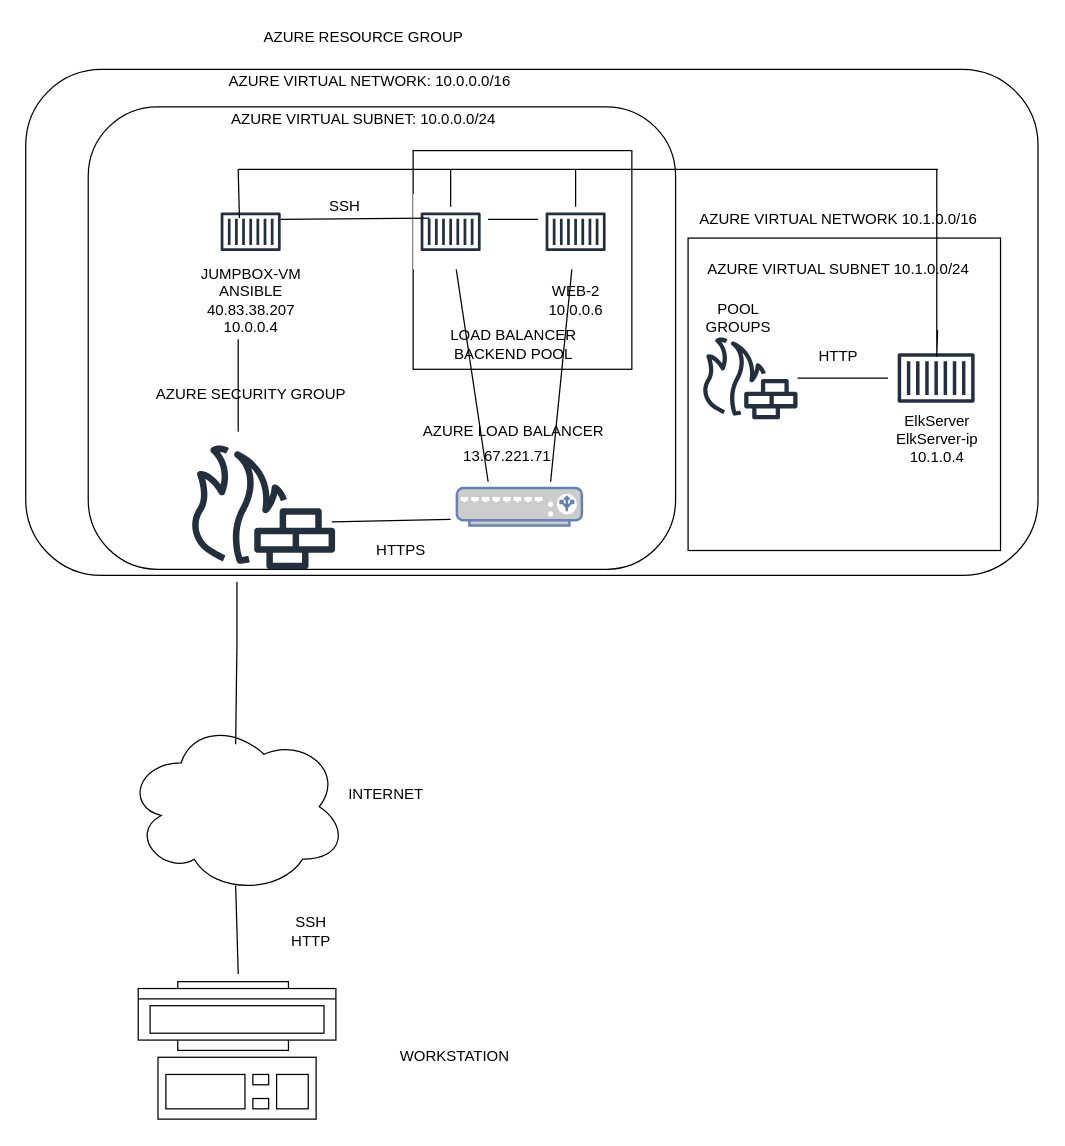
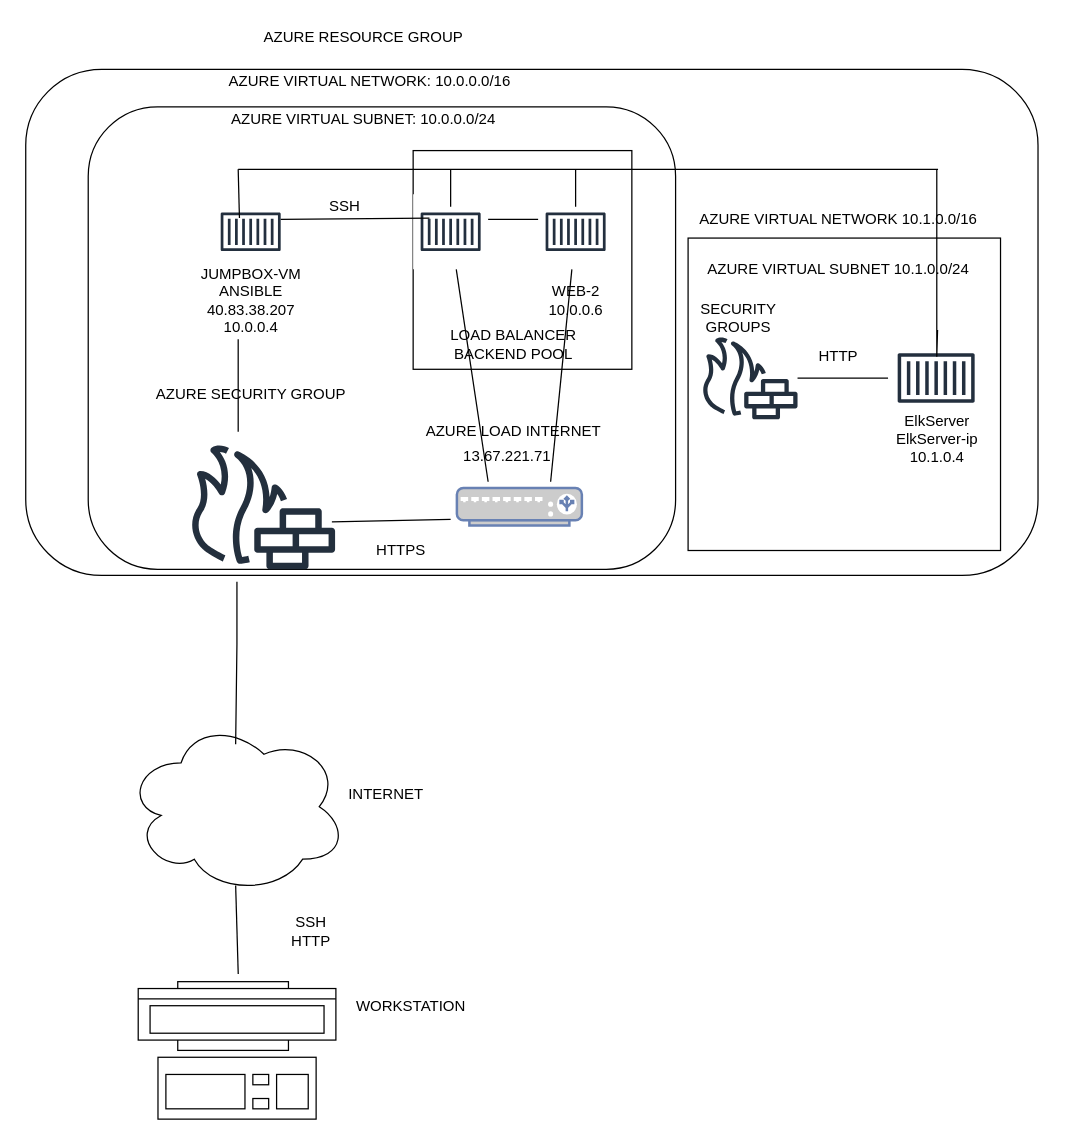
(739, 318) -> (739, 318)
(514, 432) -> (514, 432)
(455, 1057) -> (411, 1007)
